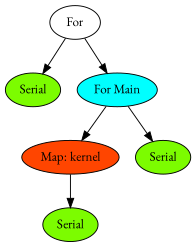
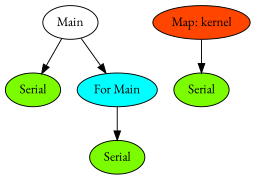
(75, 22) -> (70, 22)
(97, 120) -> none
